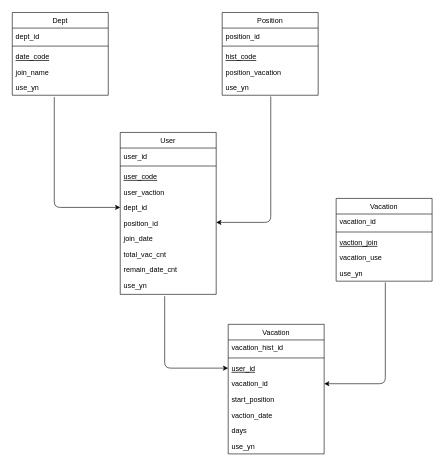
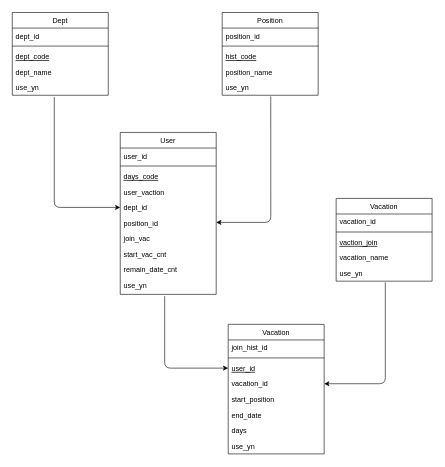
(34, 56) -> (34, 56)
(33, 72) -> (34, 72)
(257, 72) -> (250, 72)
(142, 176) -> (142, 176)
(141, 239) -> (139, 239)
(149, 254) -> (150, 254)
(363, 258) -> (365, 258)
(261, 348) -> (253, 348)
(255, 415) -> (248, 415)
